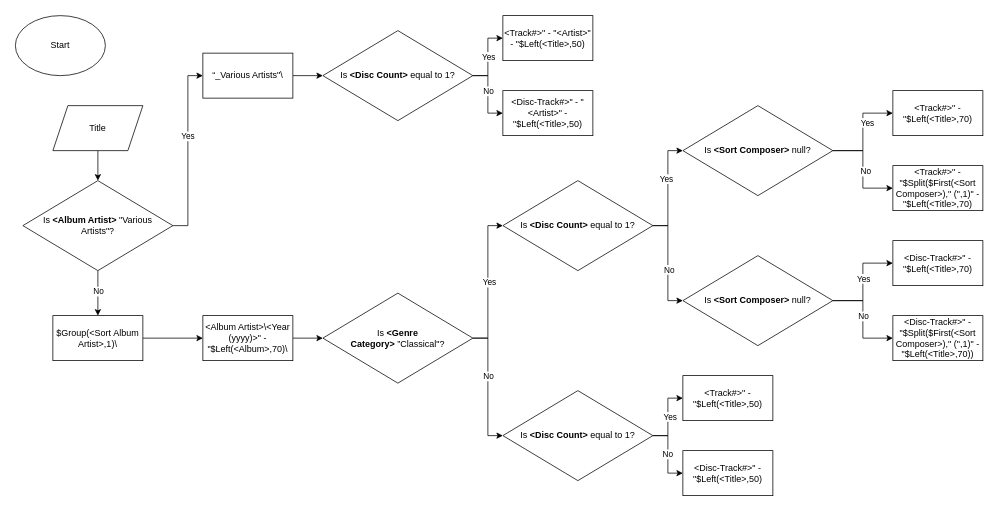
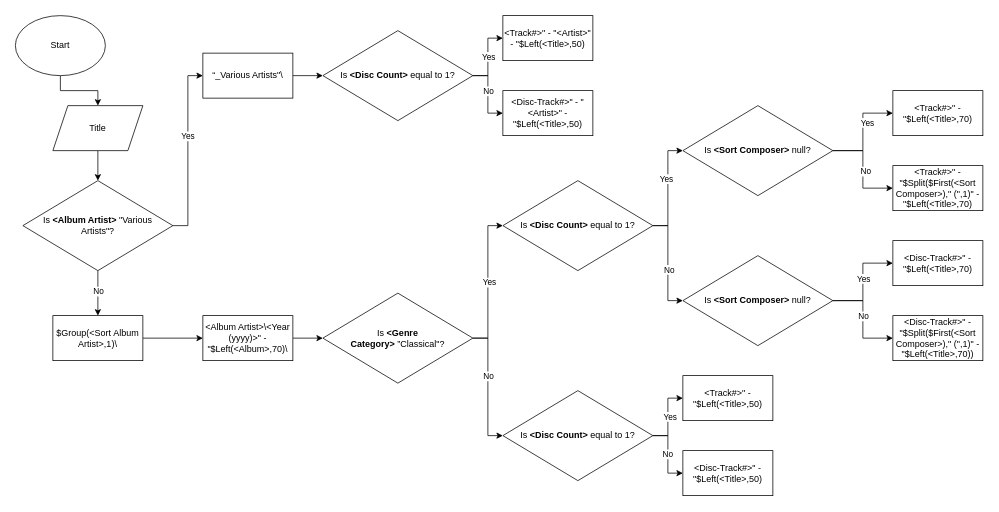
none -> (77, 90)
